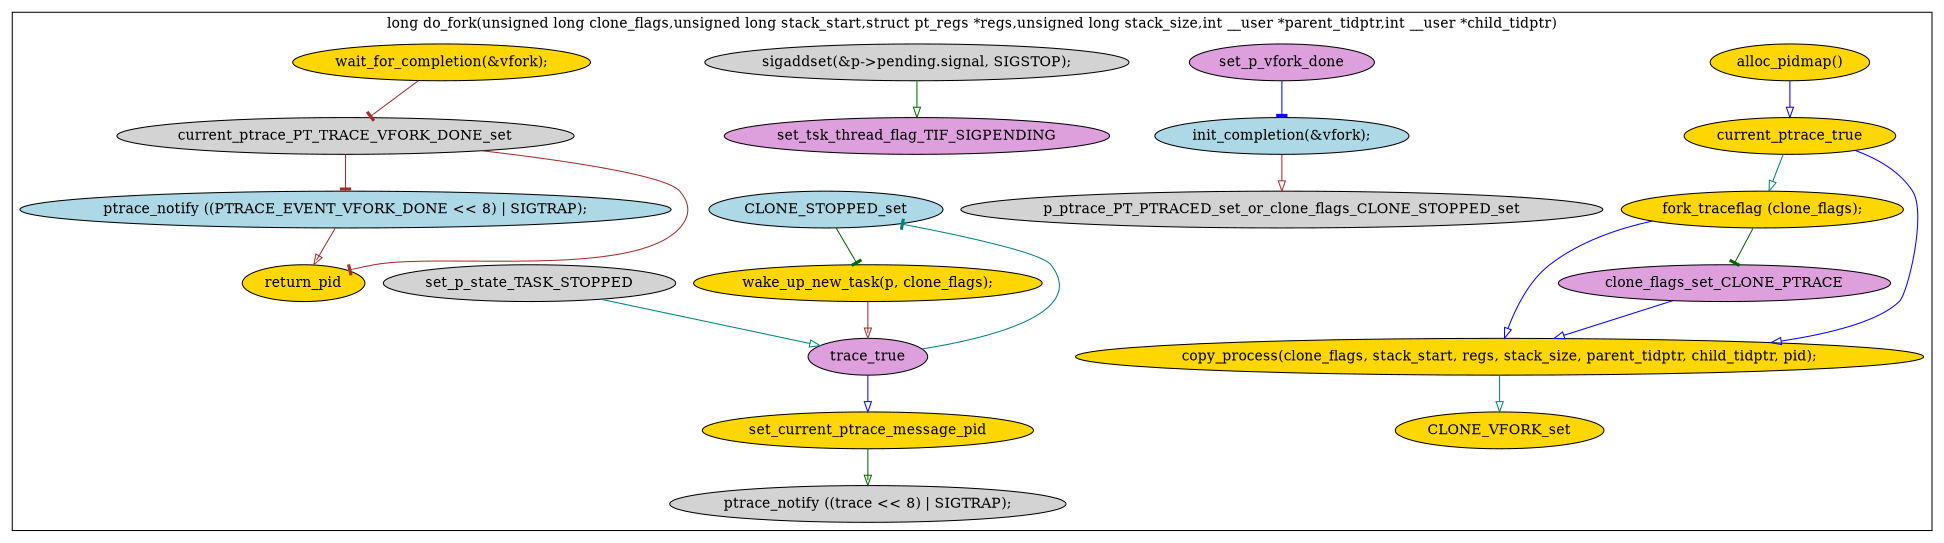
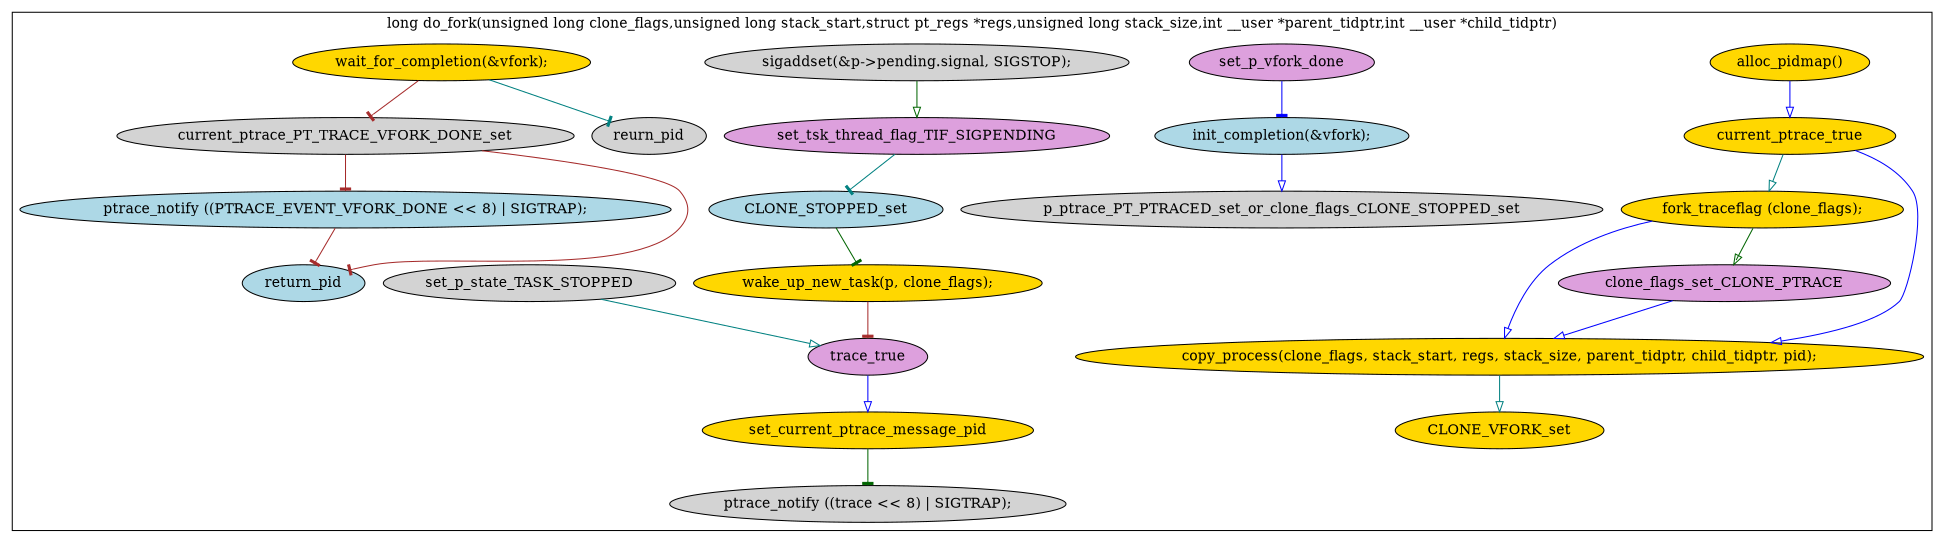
none -> (649, 136)
(1282, 168) -> (1282, 168)
(326, 244) -> (326, 244)
(1745, 244) -> (1745, 244)
(1057, 278) -> (873, 171)
(304, 283) -> (304, 283)
(868, 317) -> (868, 317)
(868, 465) -> (868, 465)
